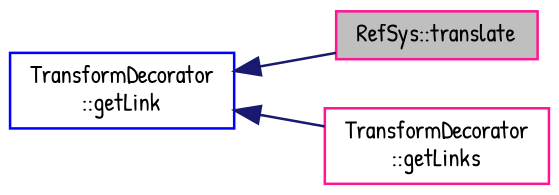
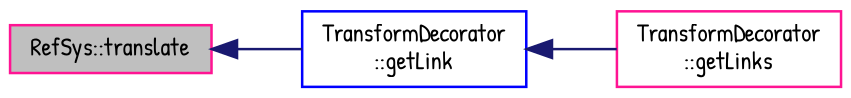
(298, 60) -> (270, 49)
